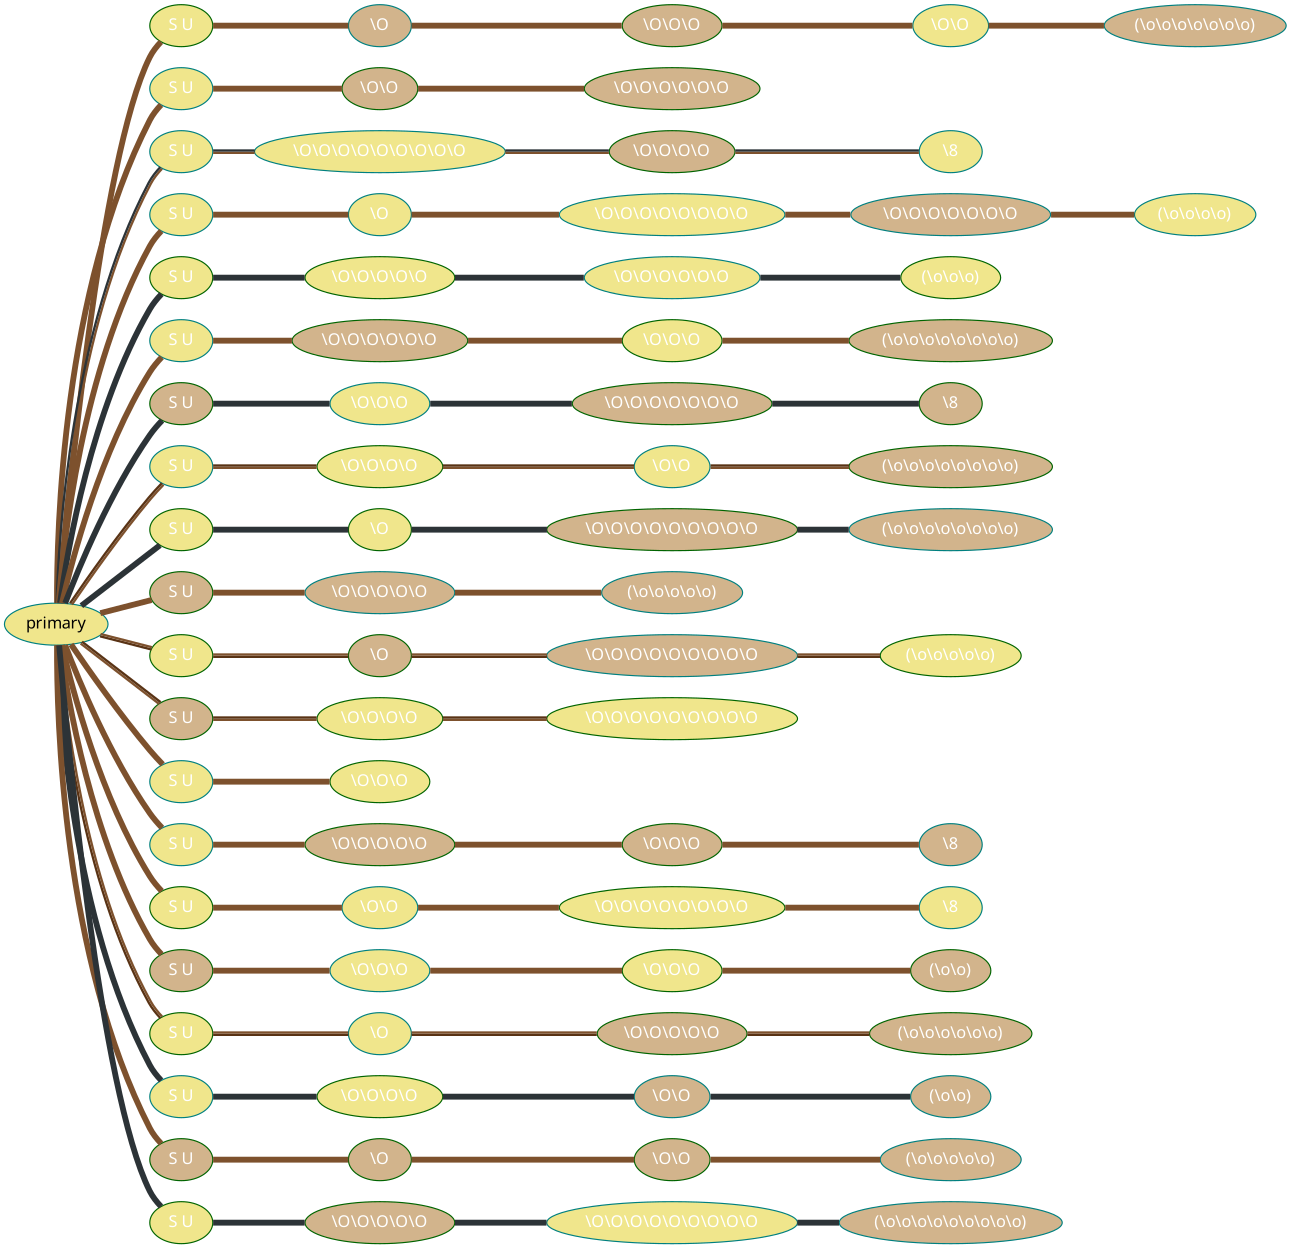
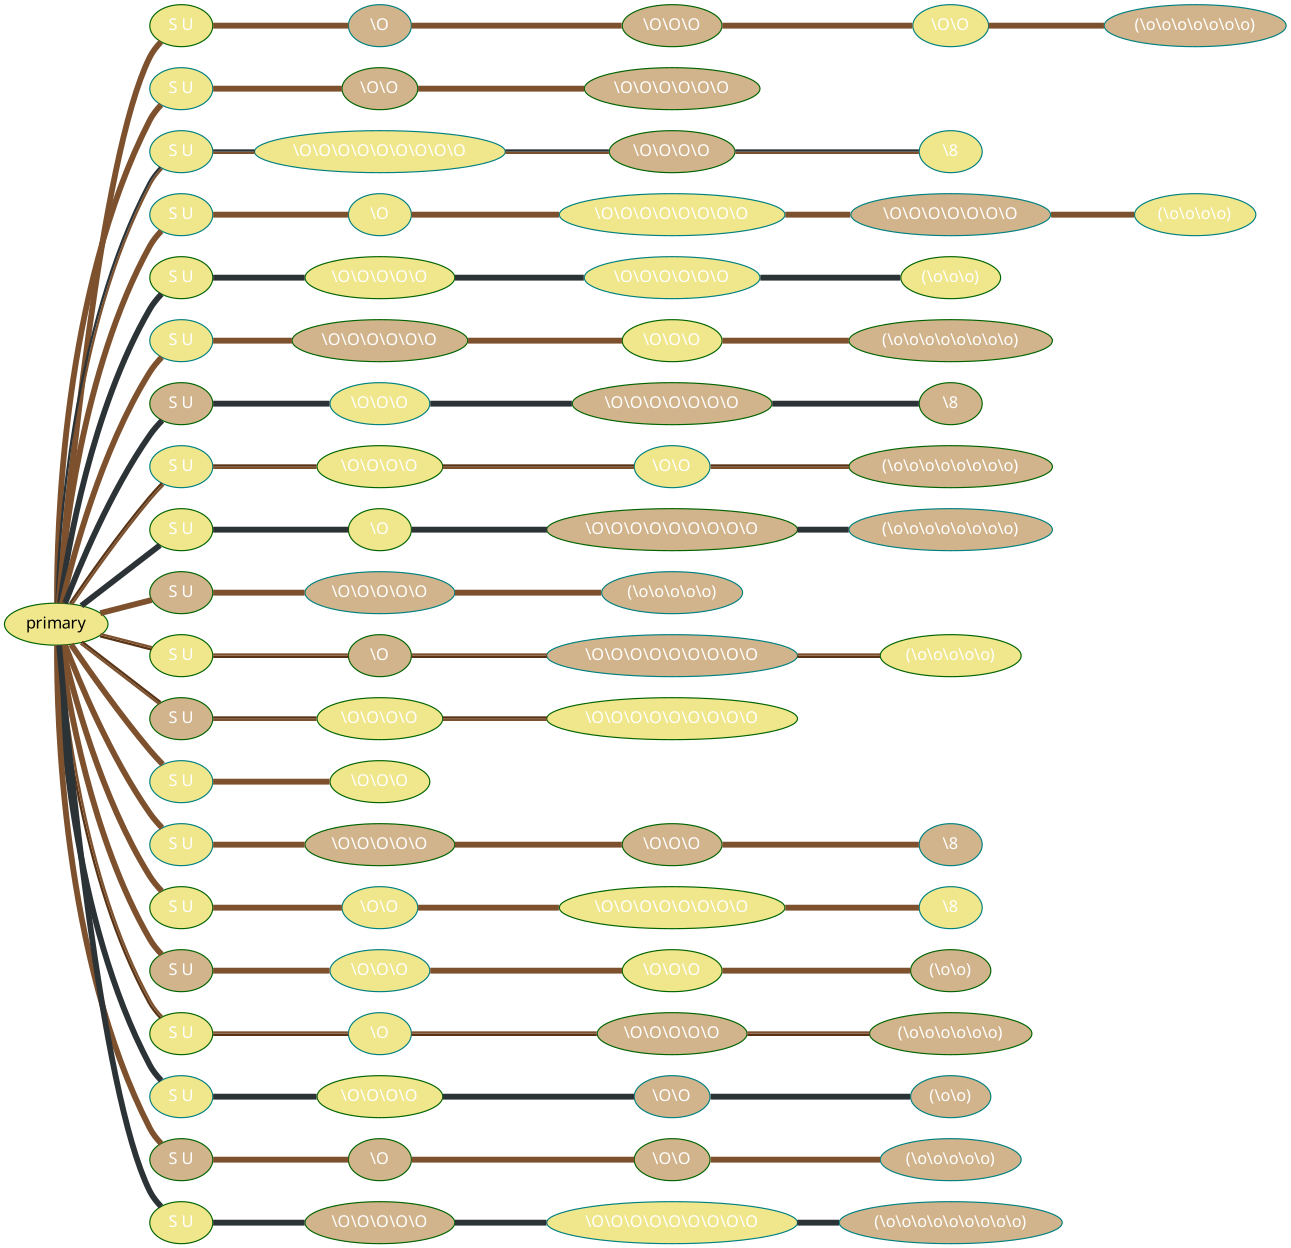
(56, 624) -> (56, 624)
